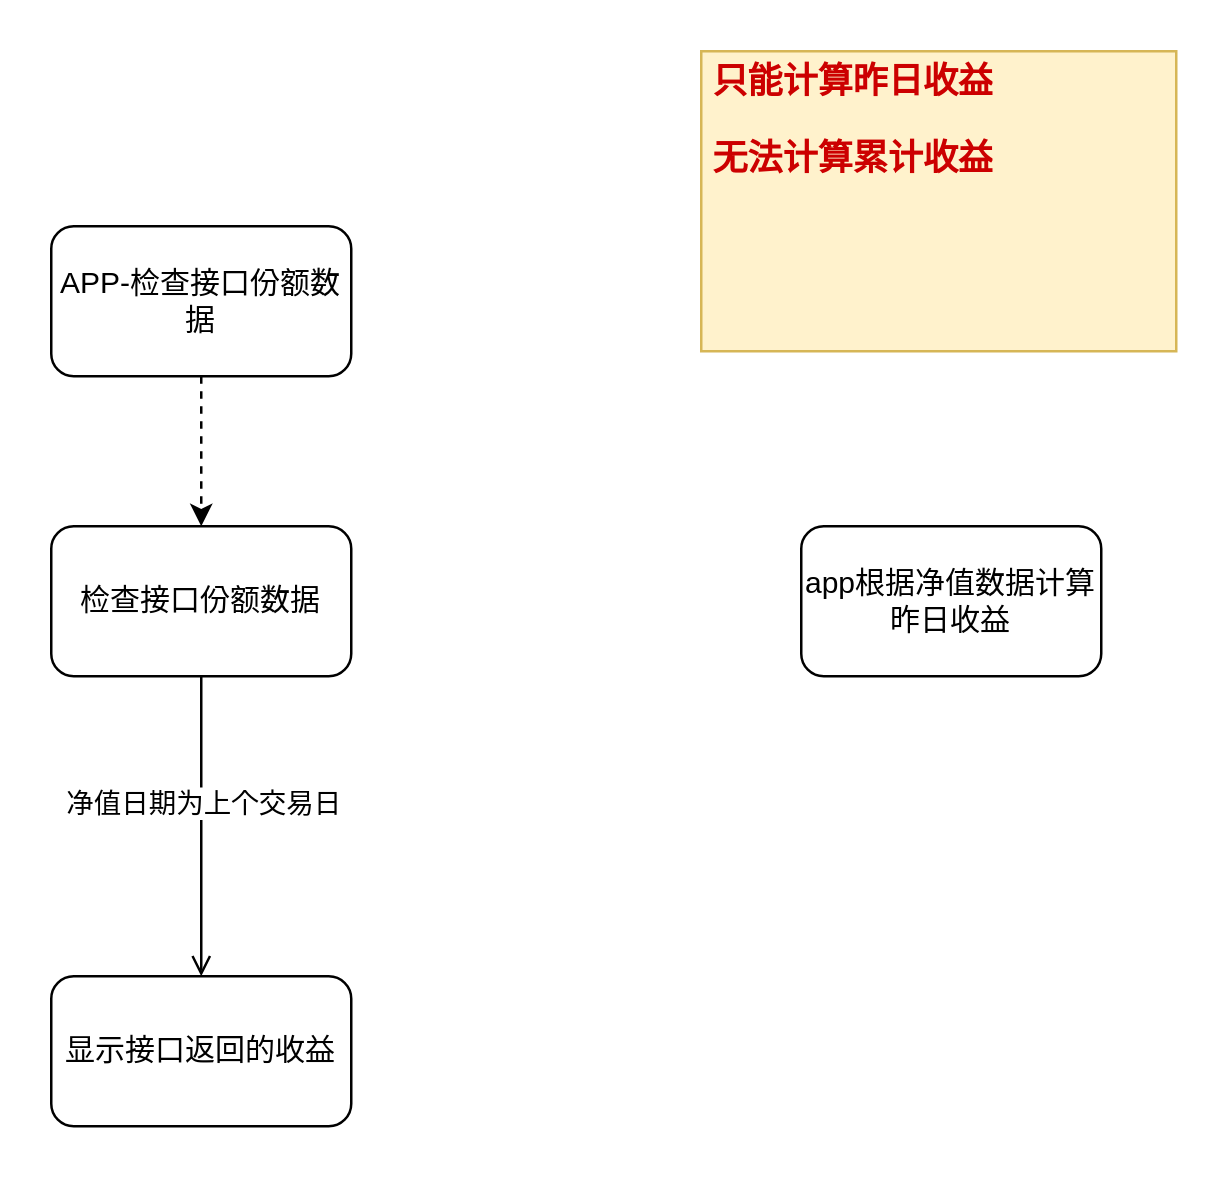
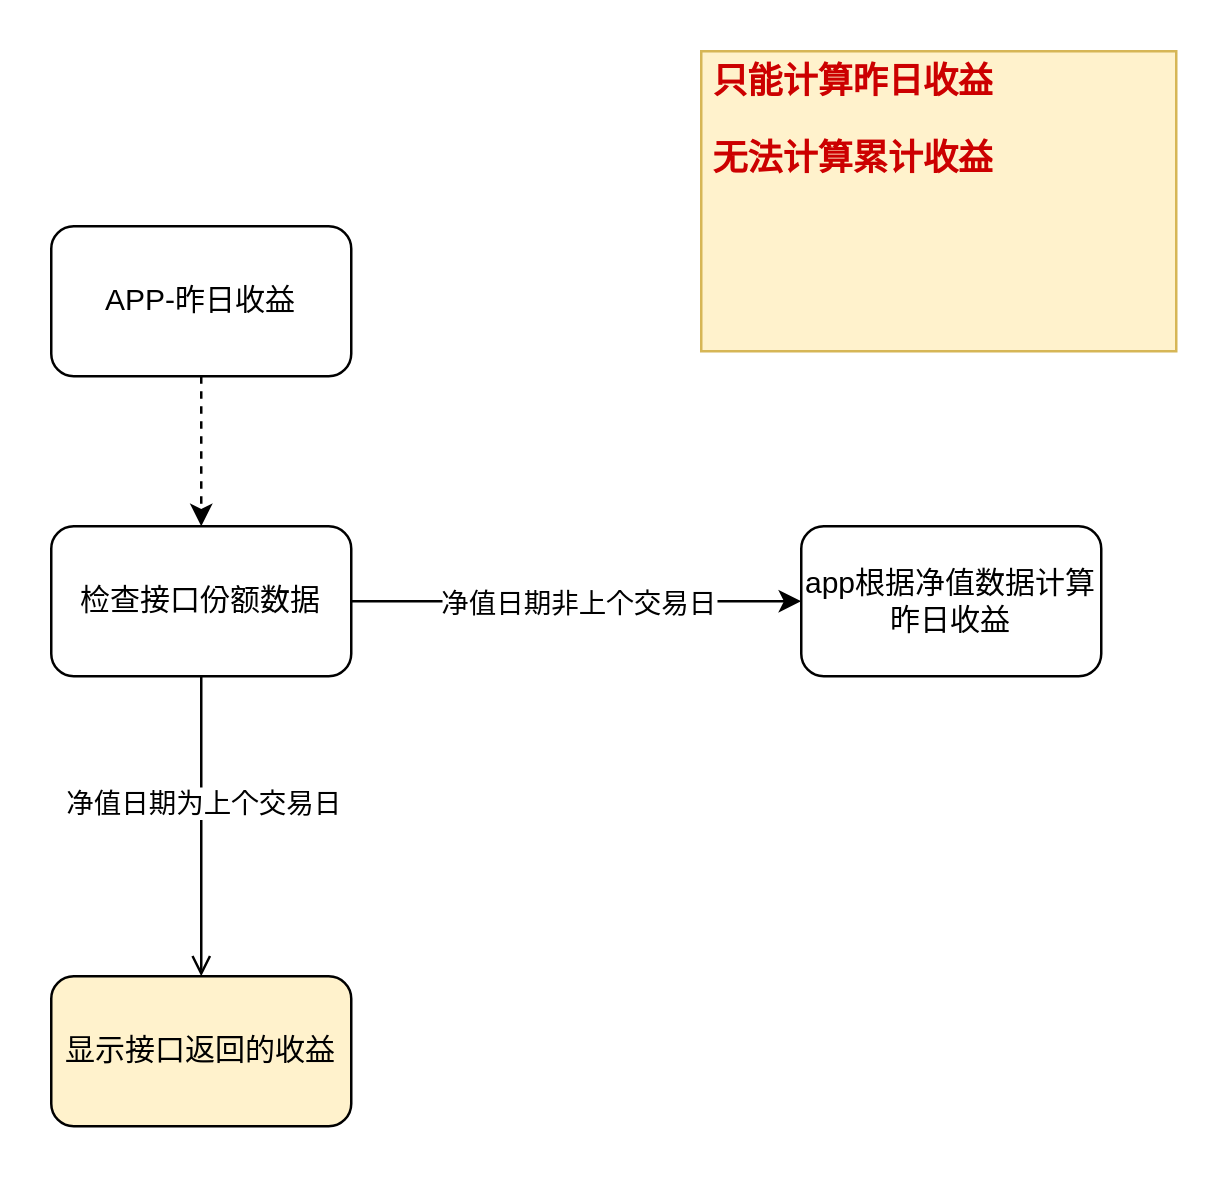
(201, 301) -> (201, 301)
none -> (464, 601)
(201, 1051) -> (201, 1051)
